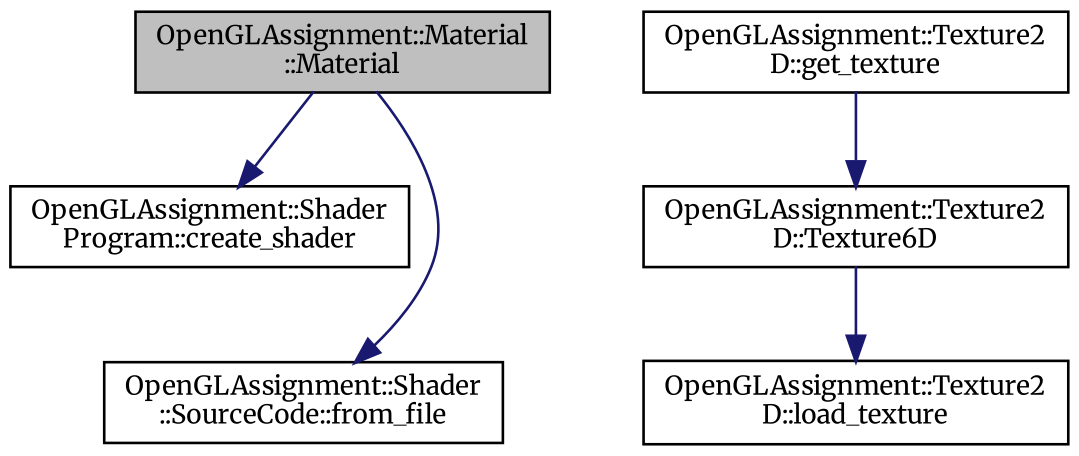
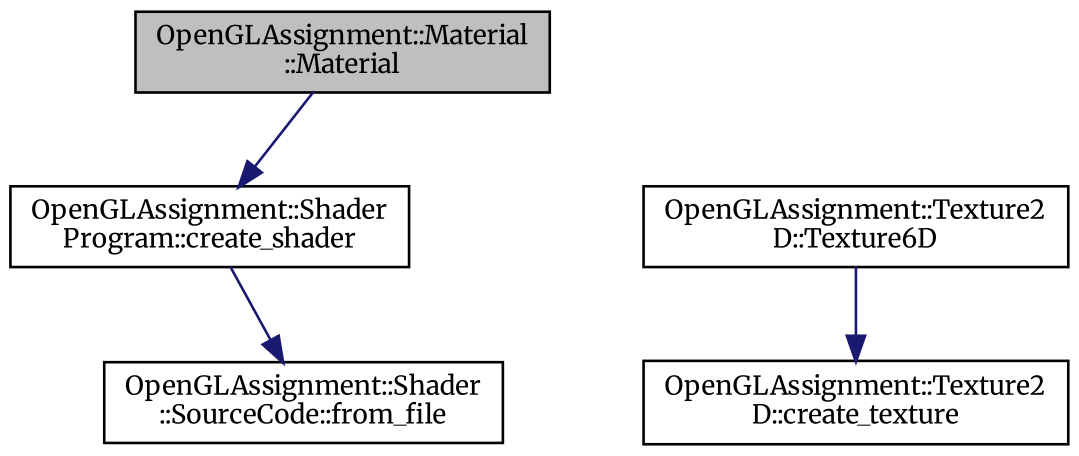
(856, 52) -> none
(438, 220) -> (250, 303)
(856, 403) -> (856, 403)
